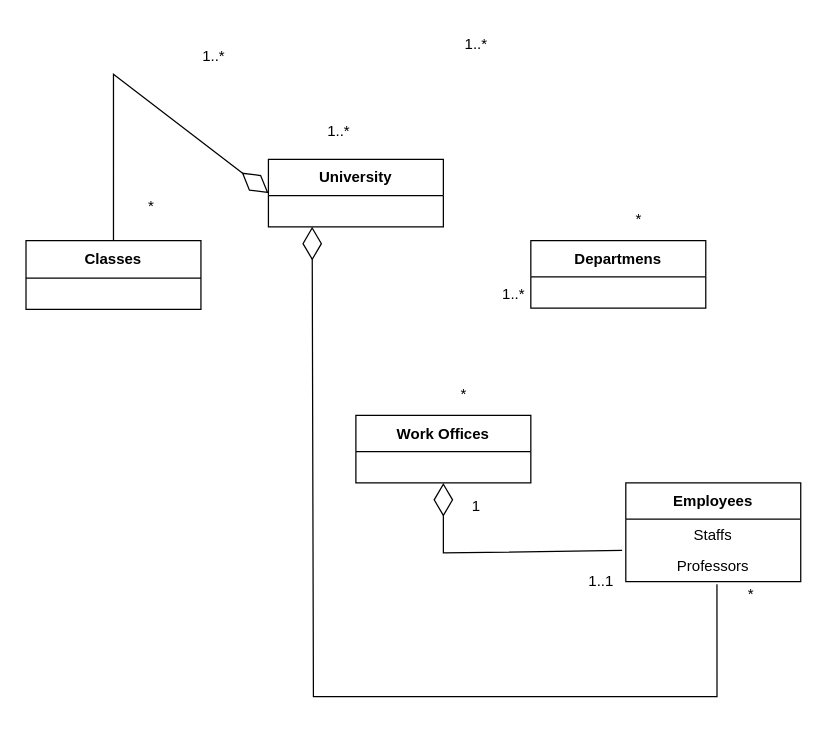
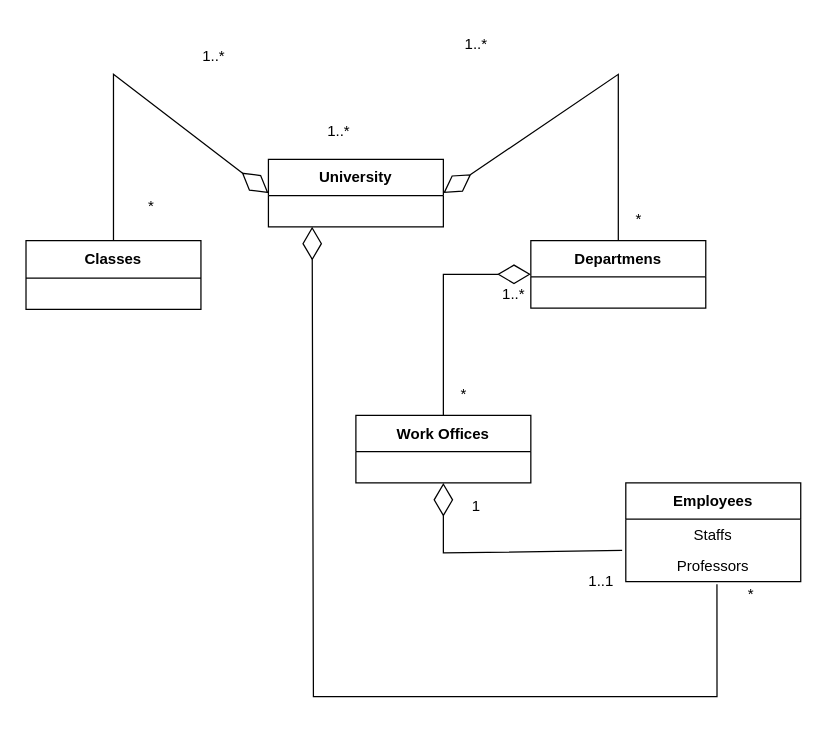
none -> (613, 78)
none -> (443, 317)
